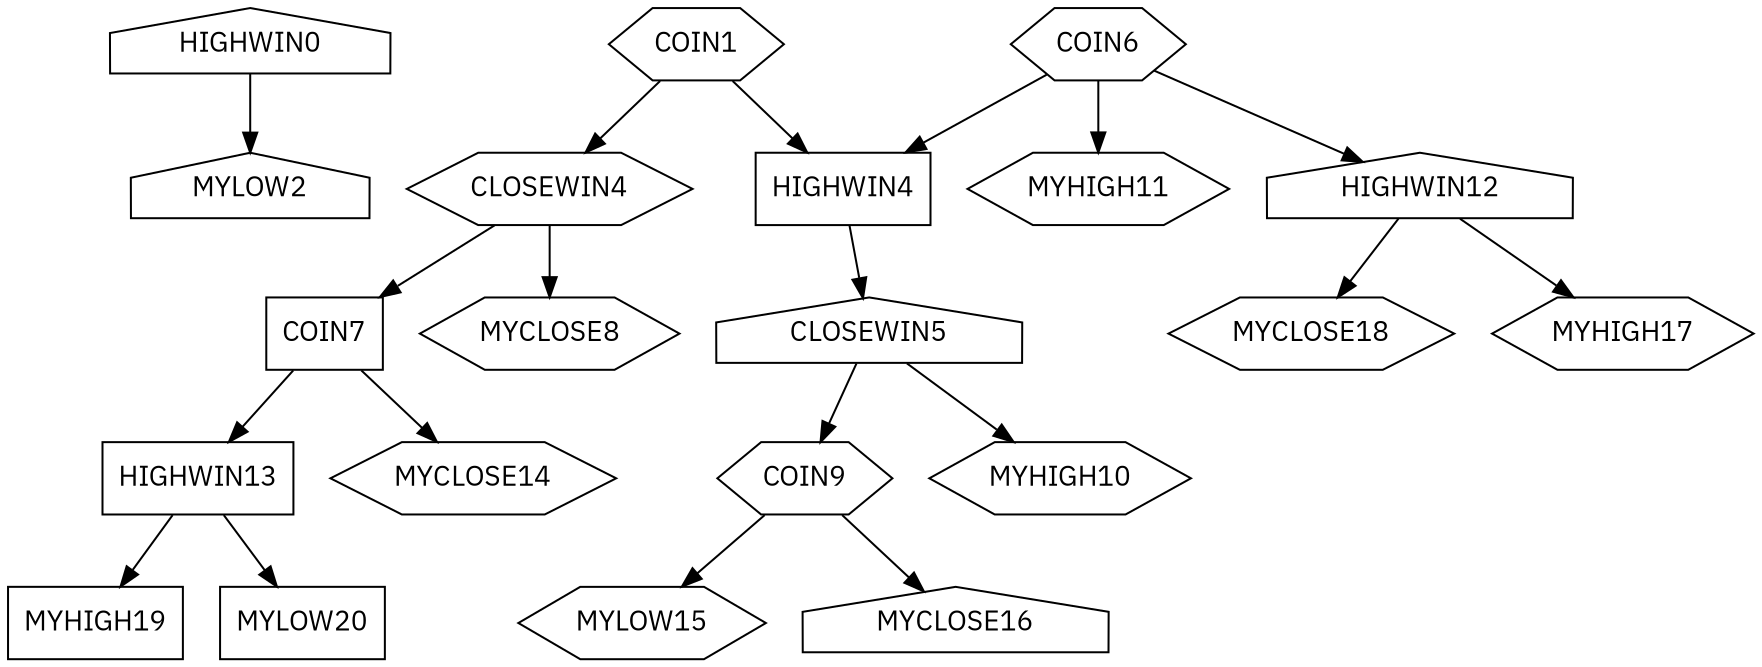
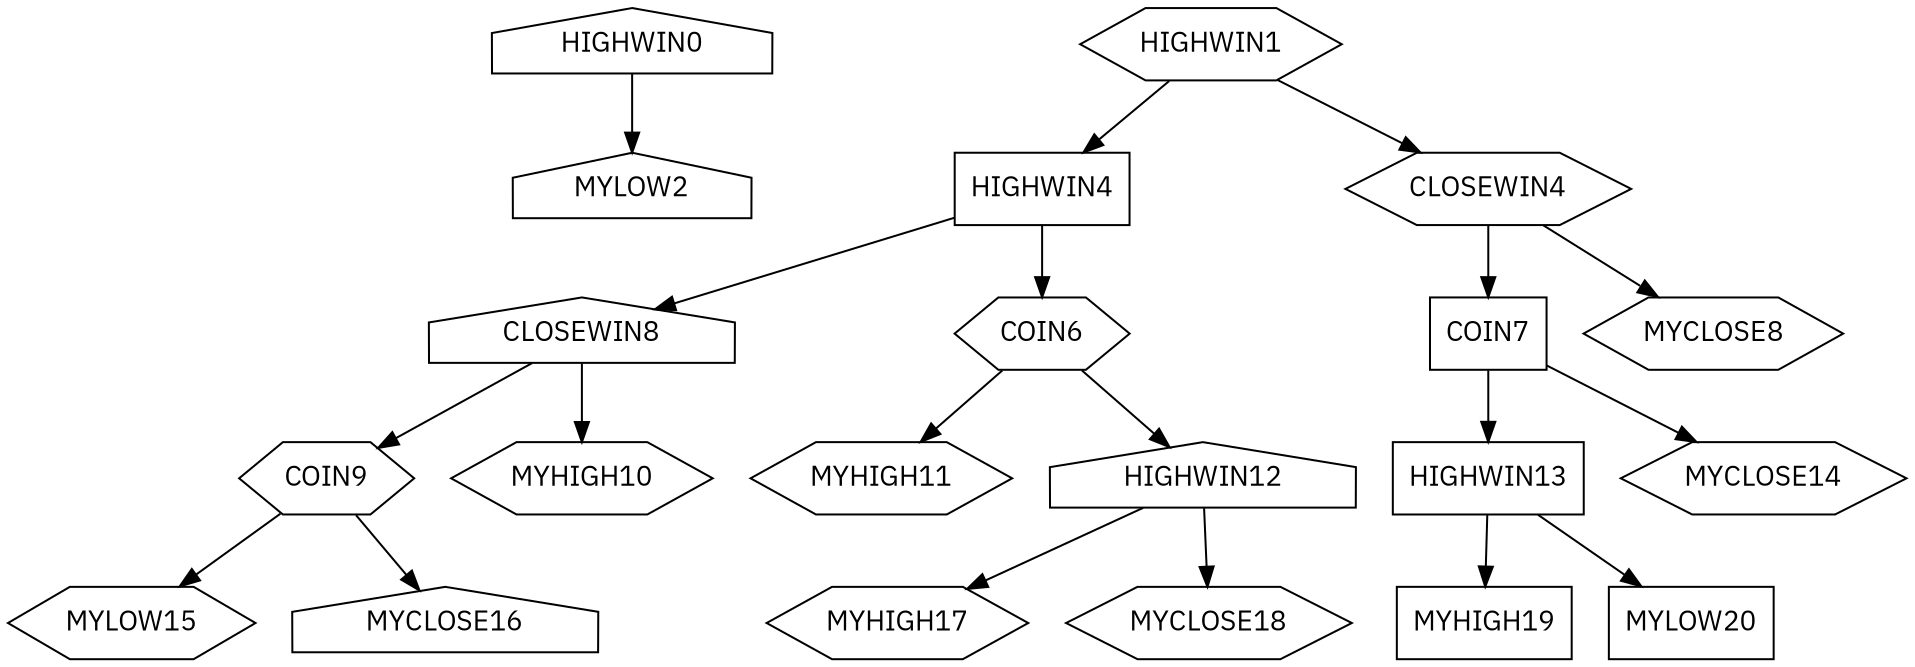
(696, 44) -> (1211, 44)
(985, 109) -> (1042, 251)
(869, 334) -> (582, 334)
